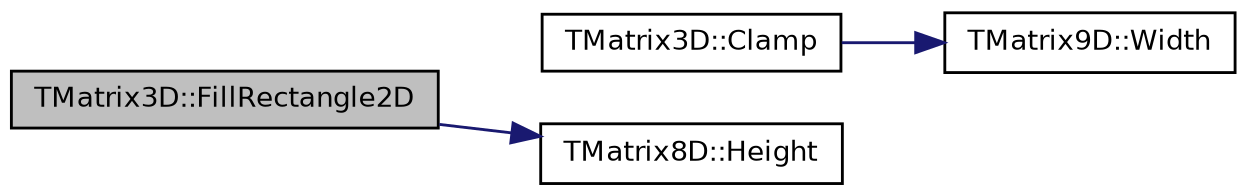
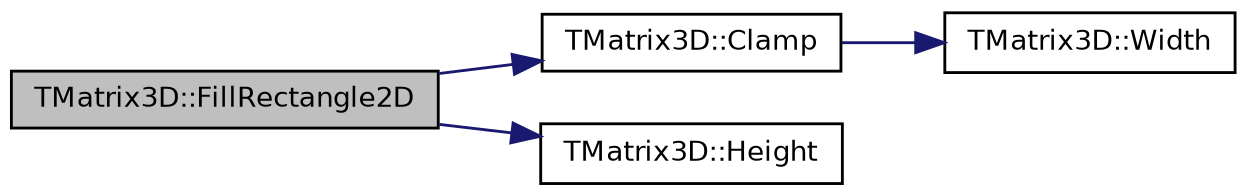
(1090, 43) -> (1090, 43)
none -> (476, 69)
(692, 154) -> (692, 154)
